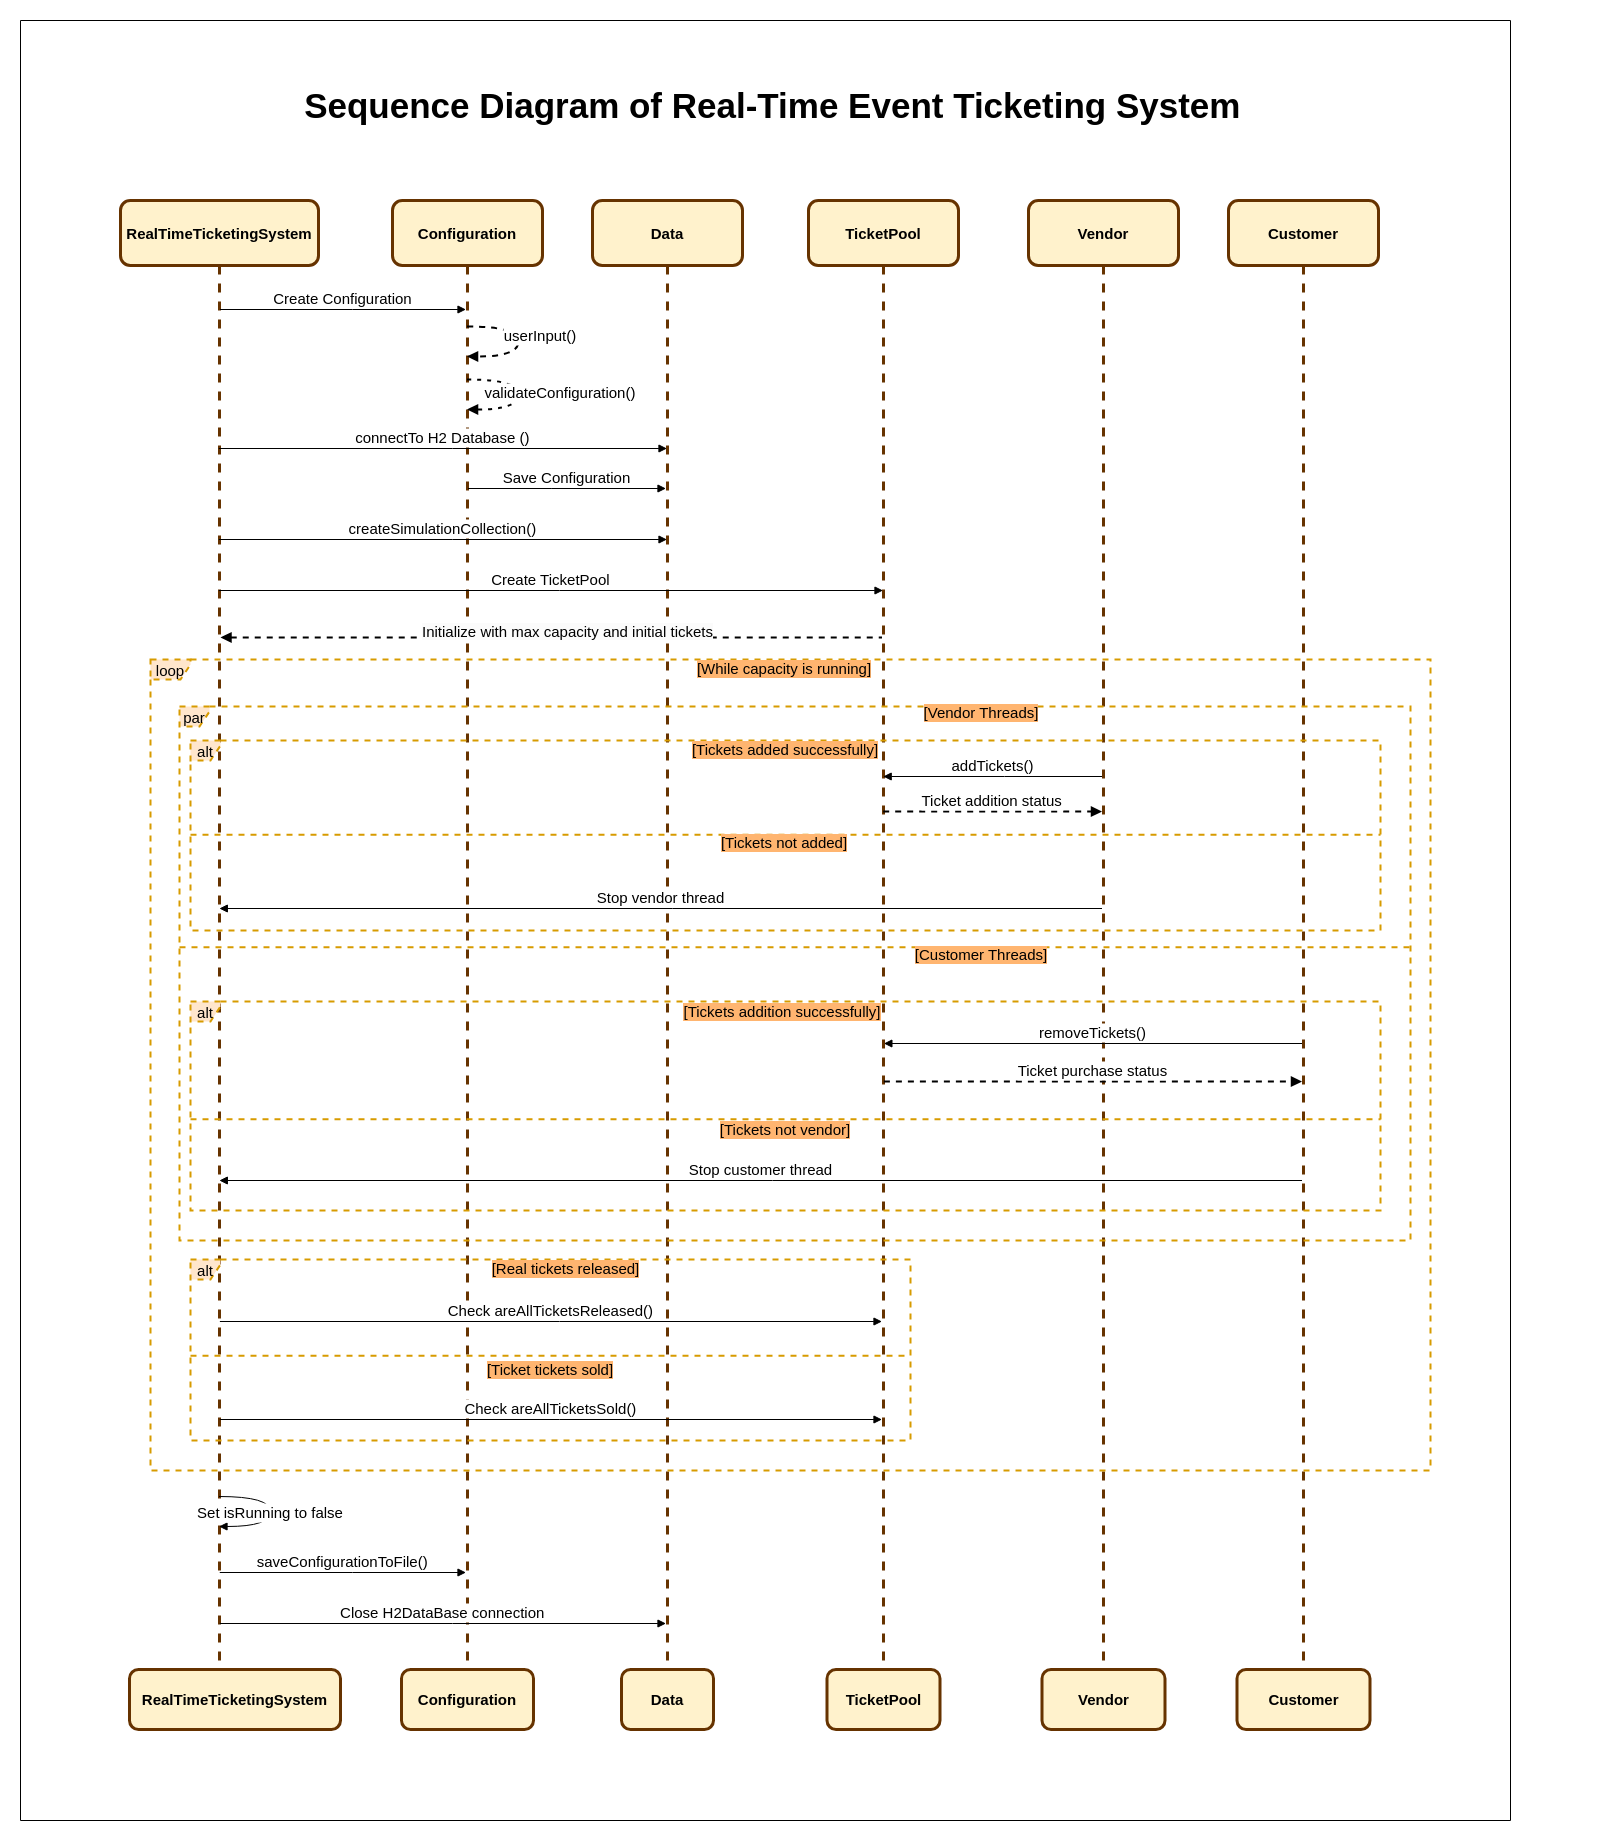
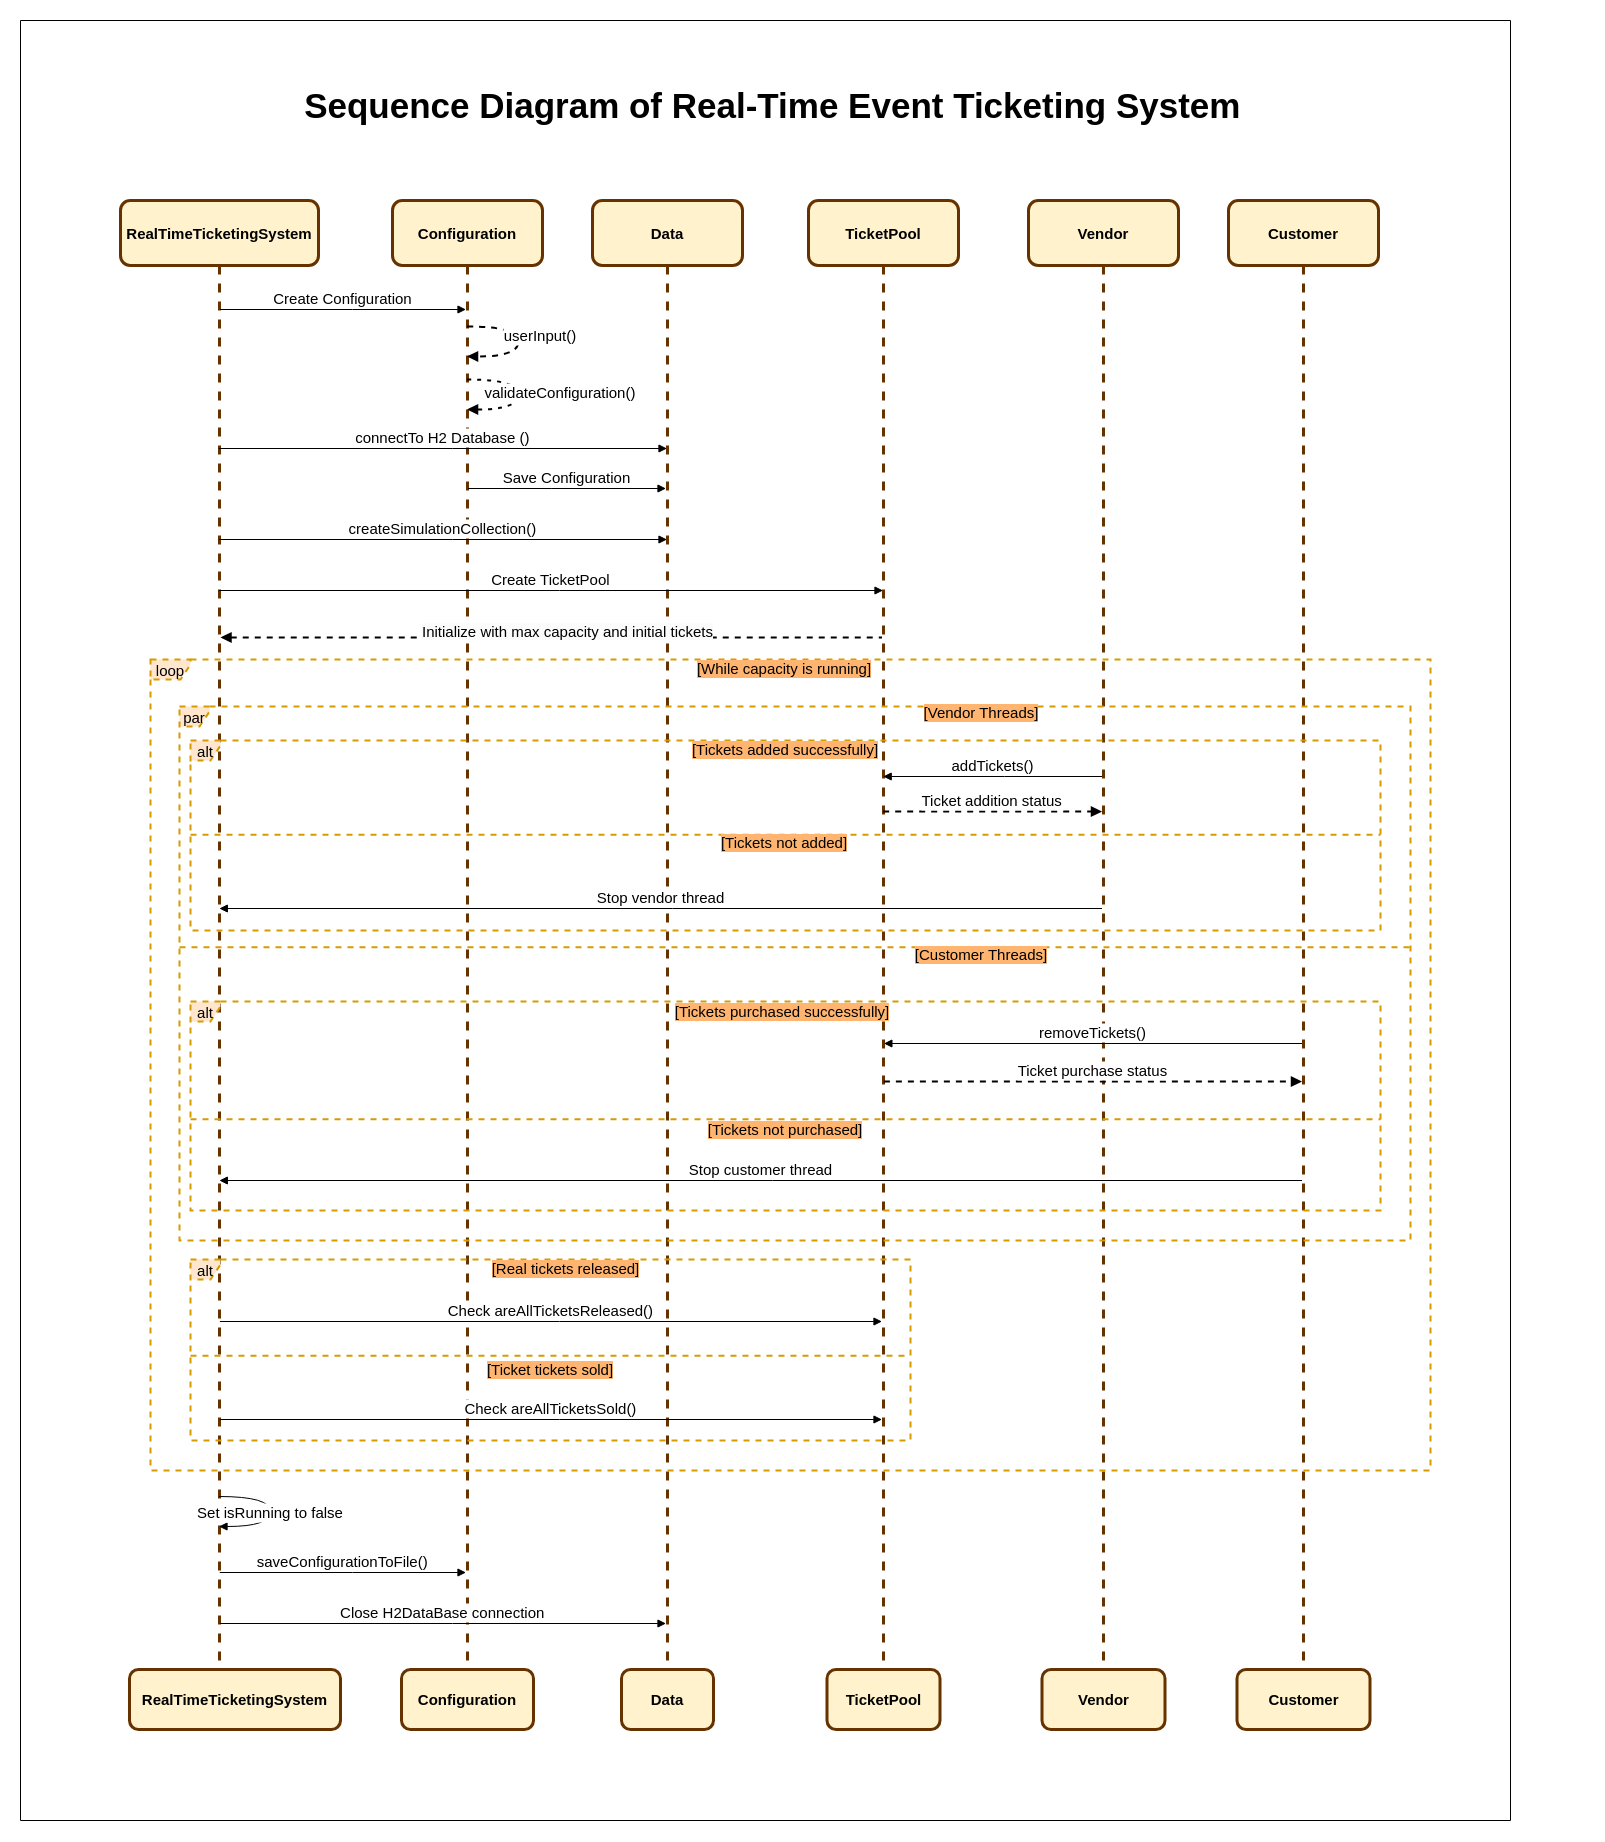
(783, 1012) -> (783, 1012)
(786, 1130) -> (786, 1130)
